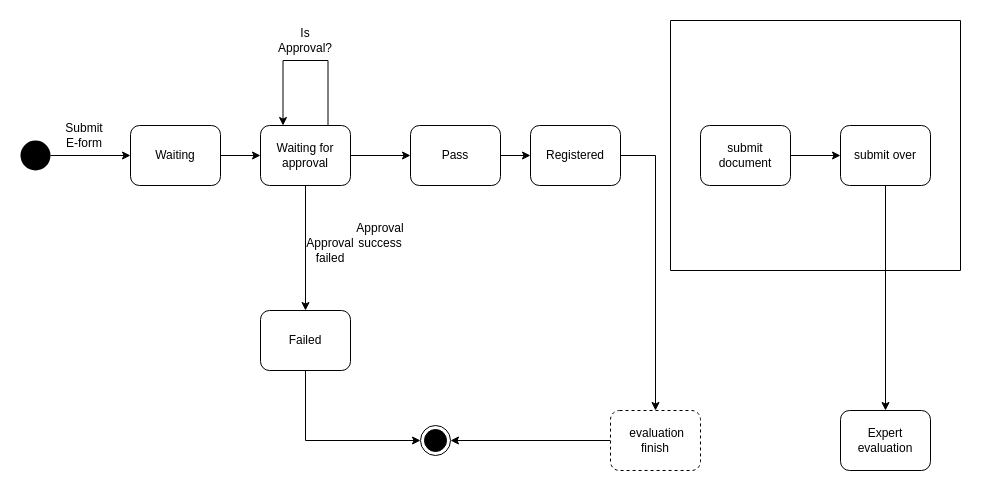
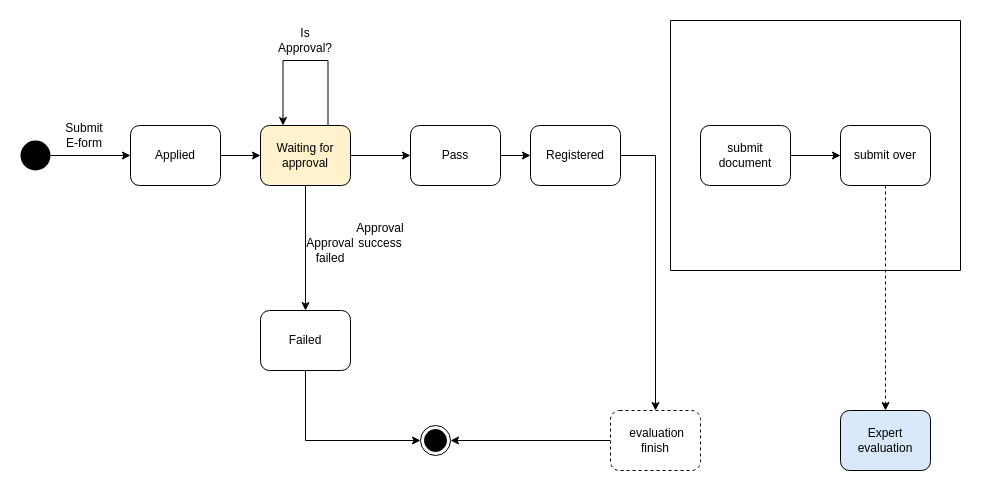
(176, 156) -> (176, 156)
(306, 156) -> (306, 156)
(886, 294) -> (886, 294)
(886, 441) -> (886, 441)
